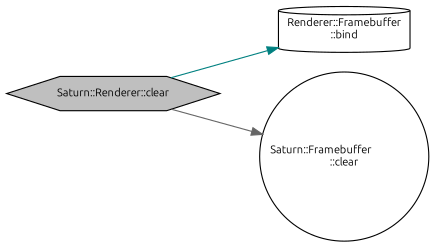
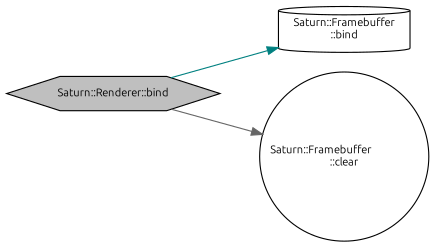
(344, 29) -> (344, 29)
(113, 94) -> (113, 94)
